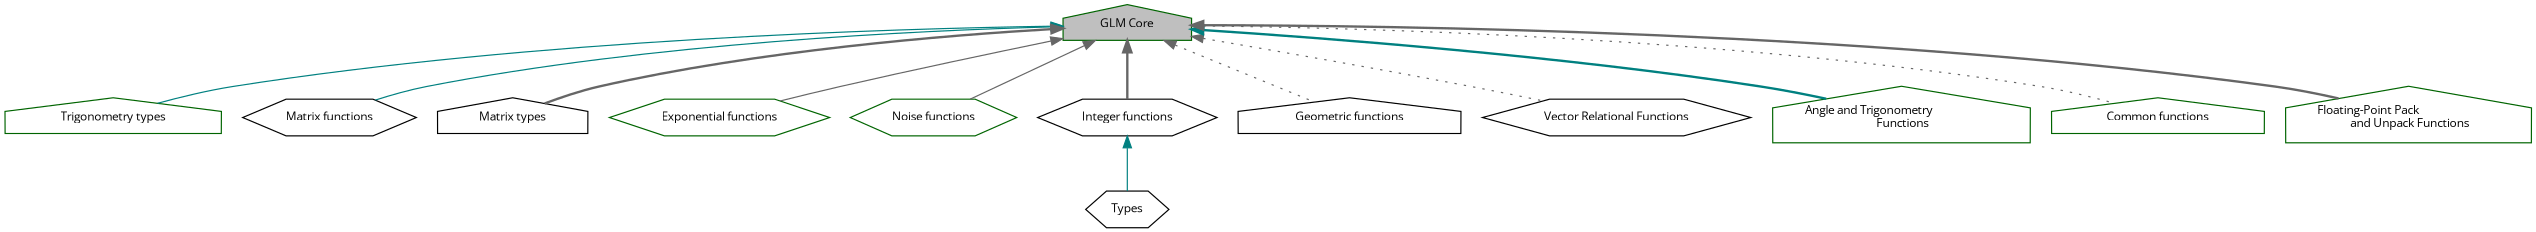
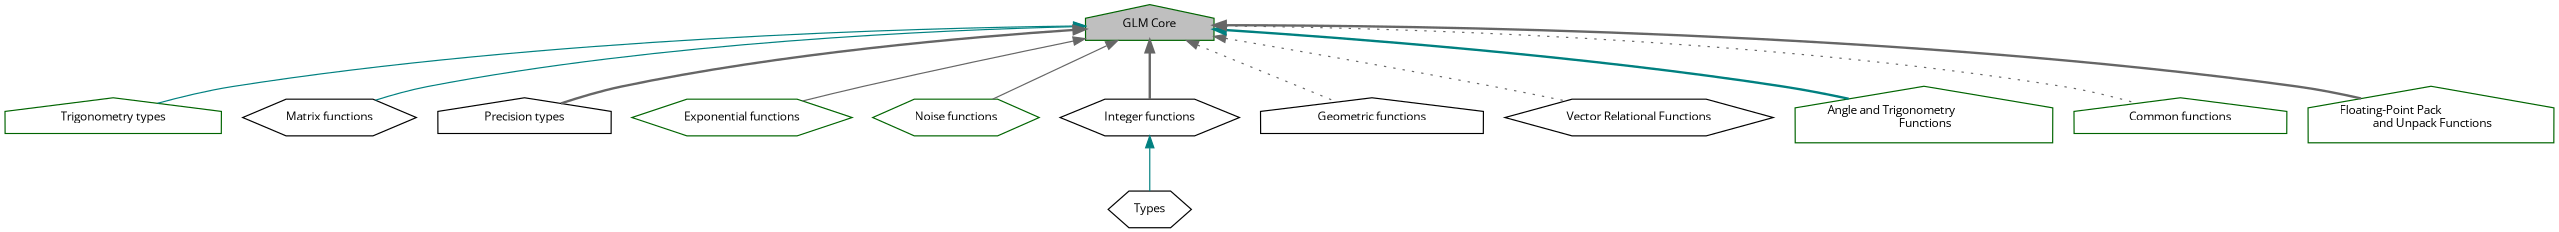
(513, 118) -> (525, 118)
